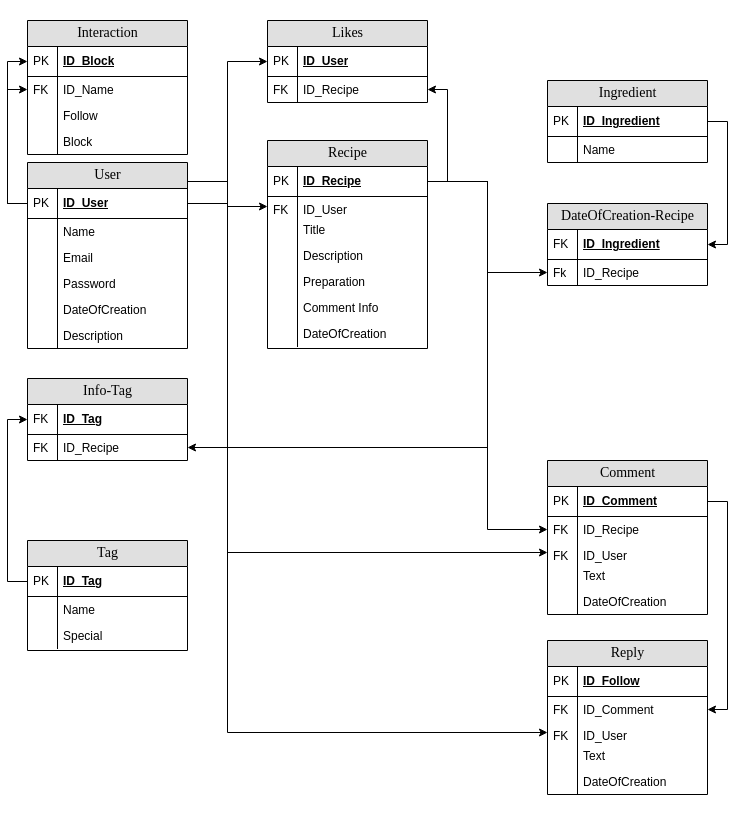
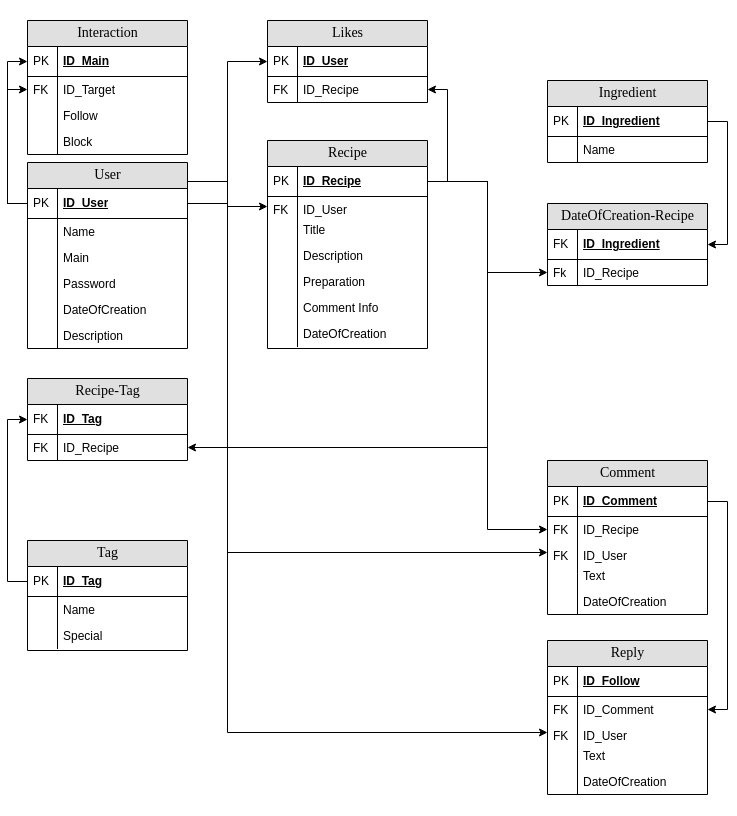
(89, 62) -> (85, 62)
(87, 91) -> (94, 91)
(77, 259) -> (75, 259)
(108, 392) -> (108, 392)
